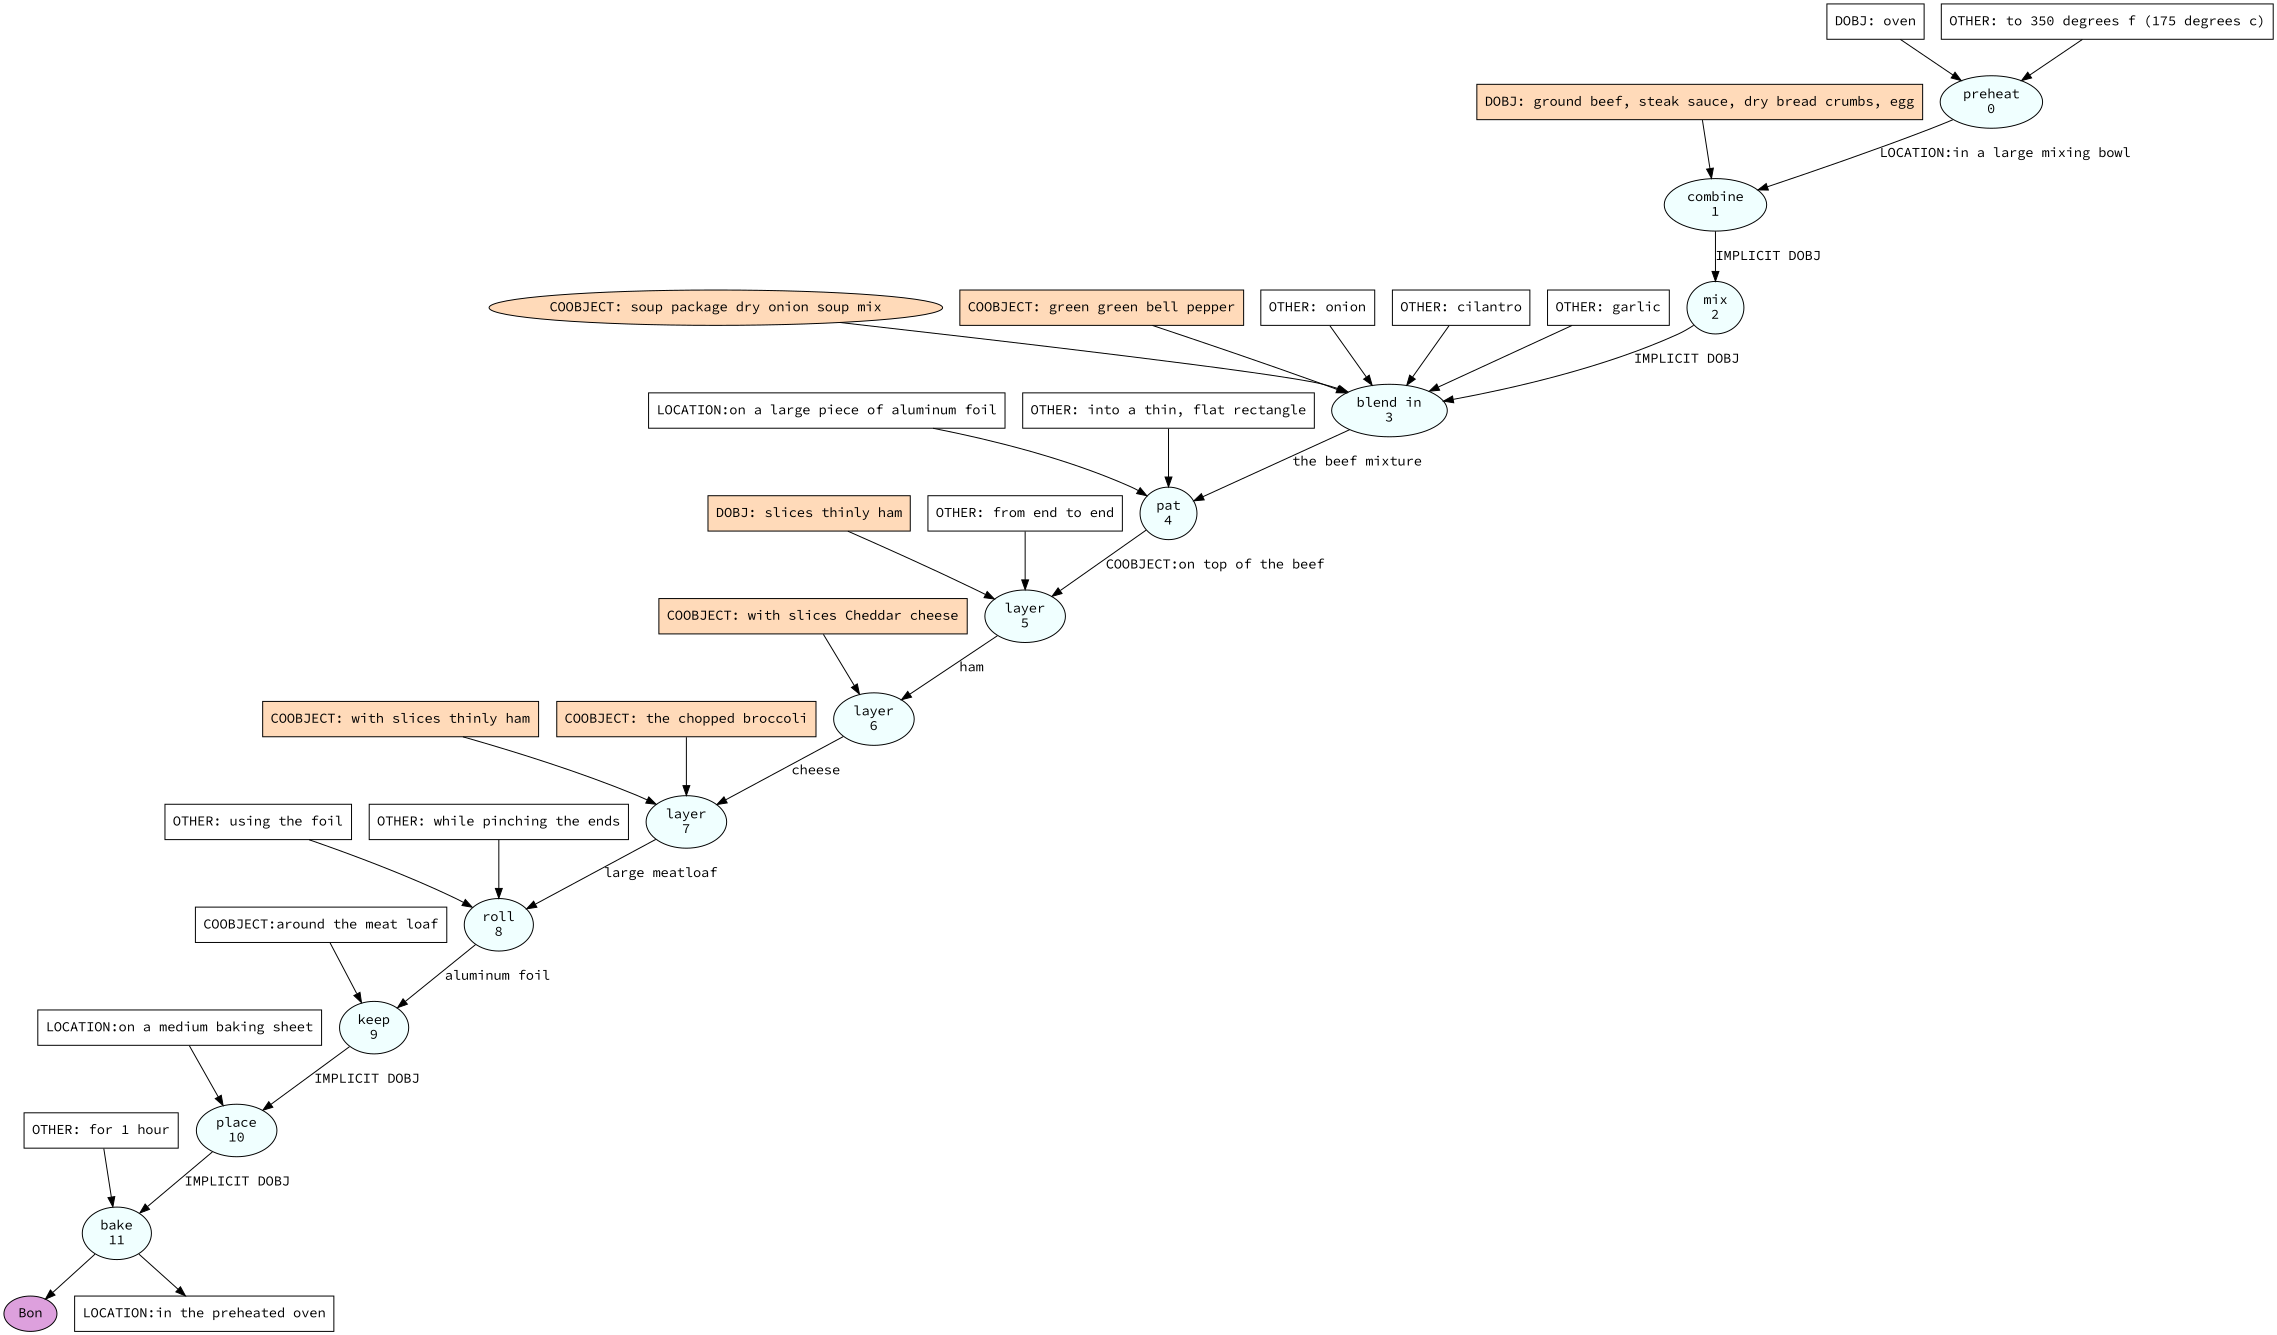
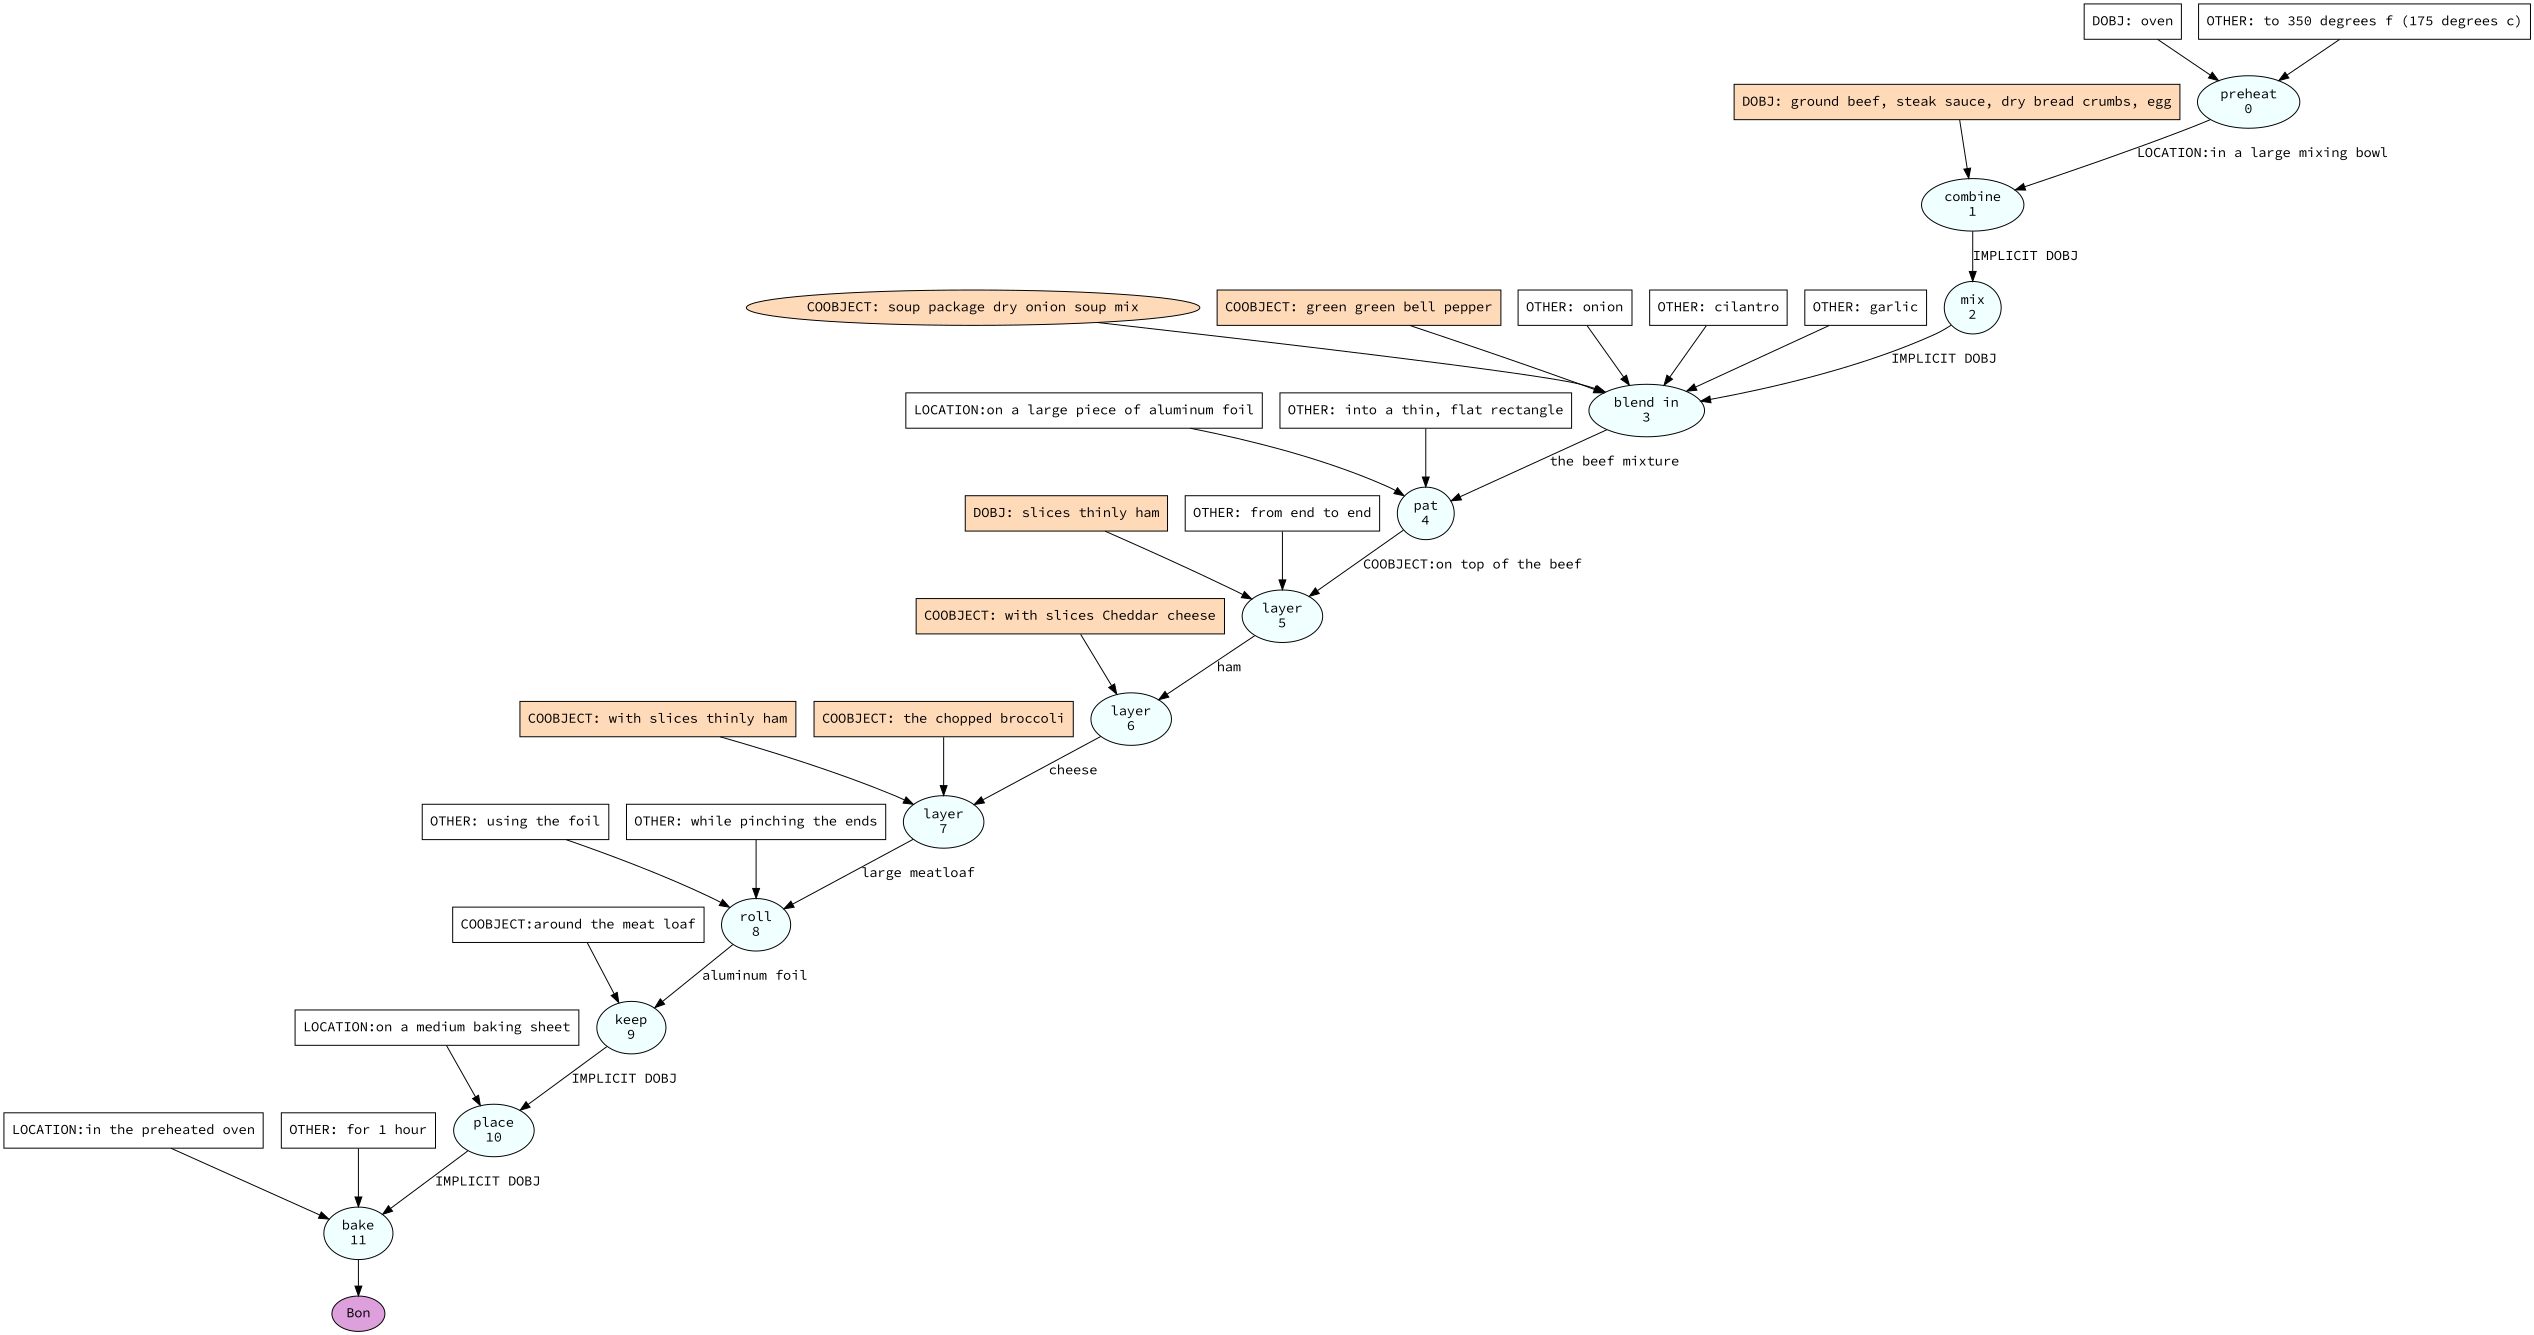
(158, 1272) -> (245, 1182)
